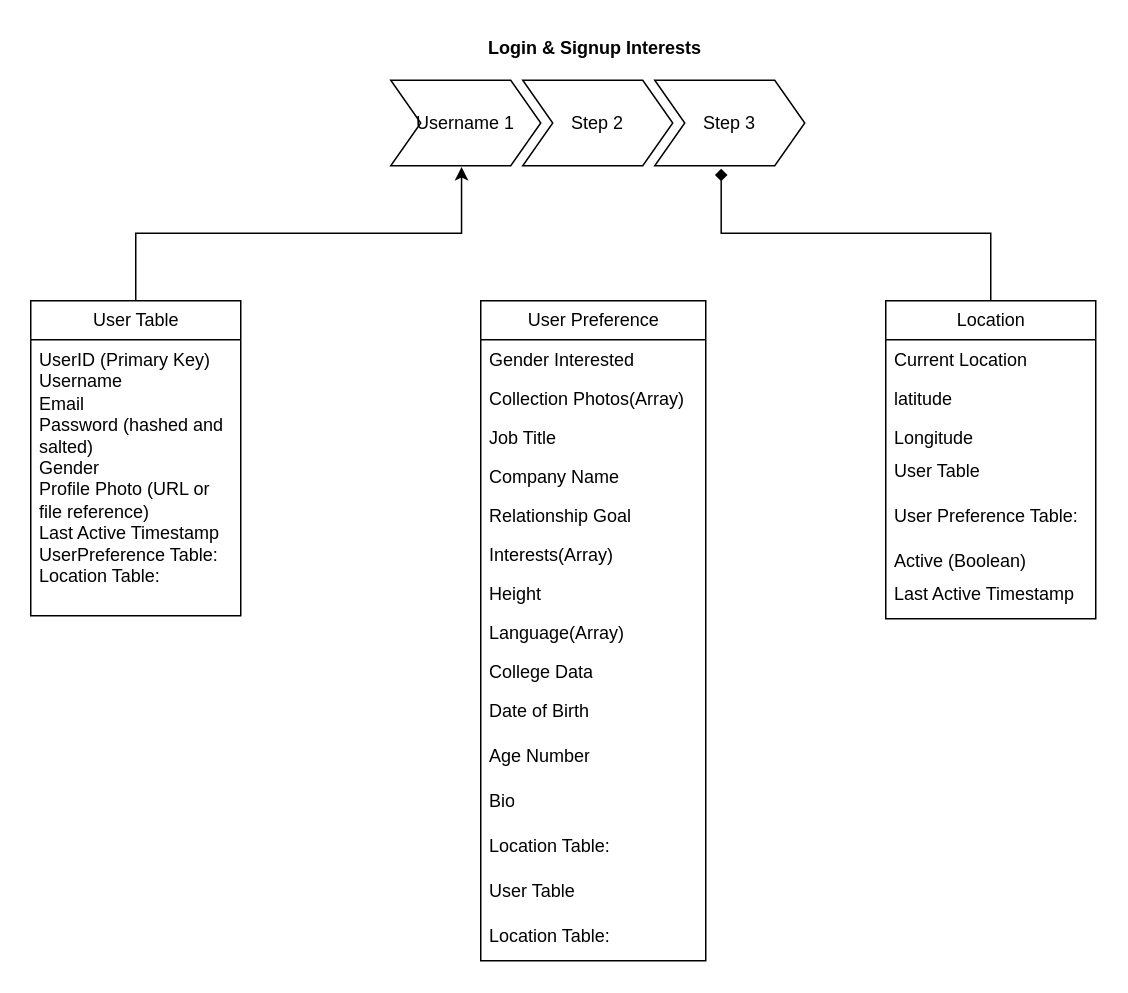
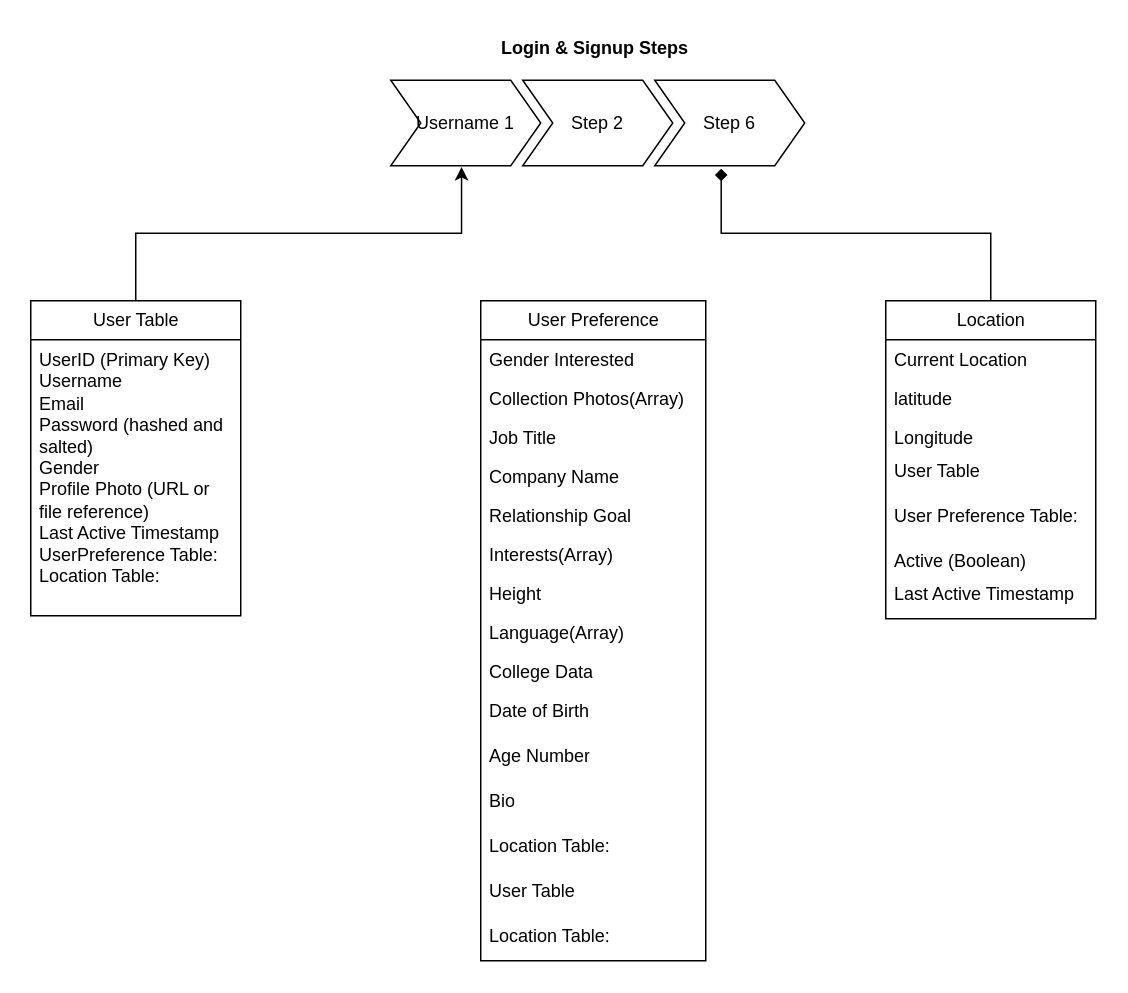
(598, 49) -> (598, 49)
(730, 124) -> (730, 124)
